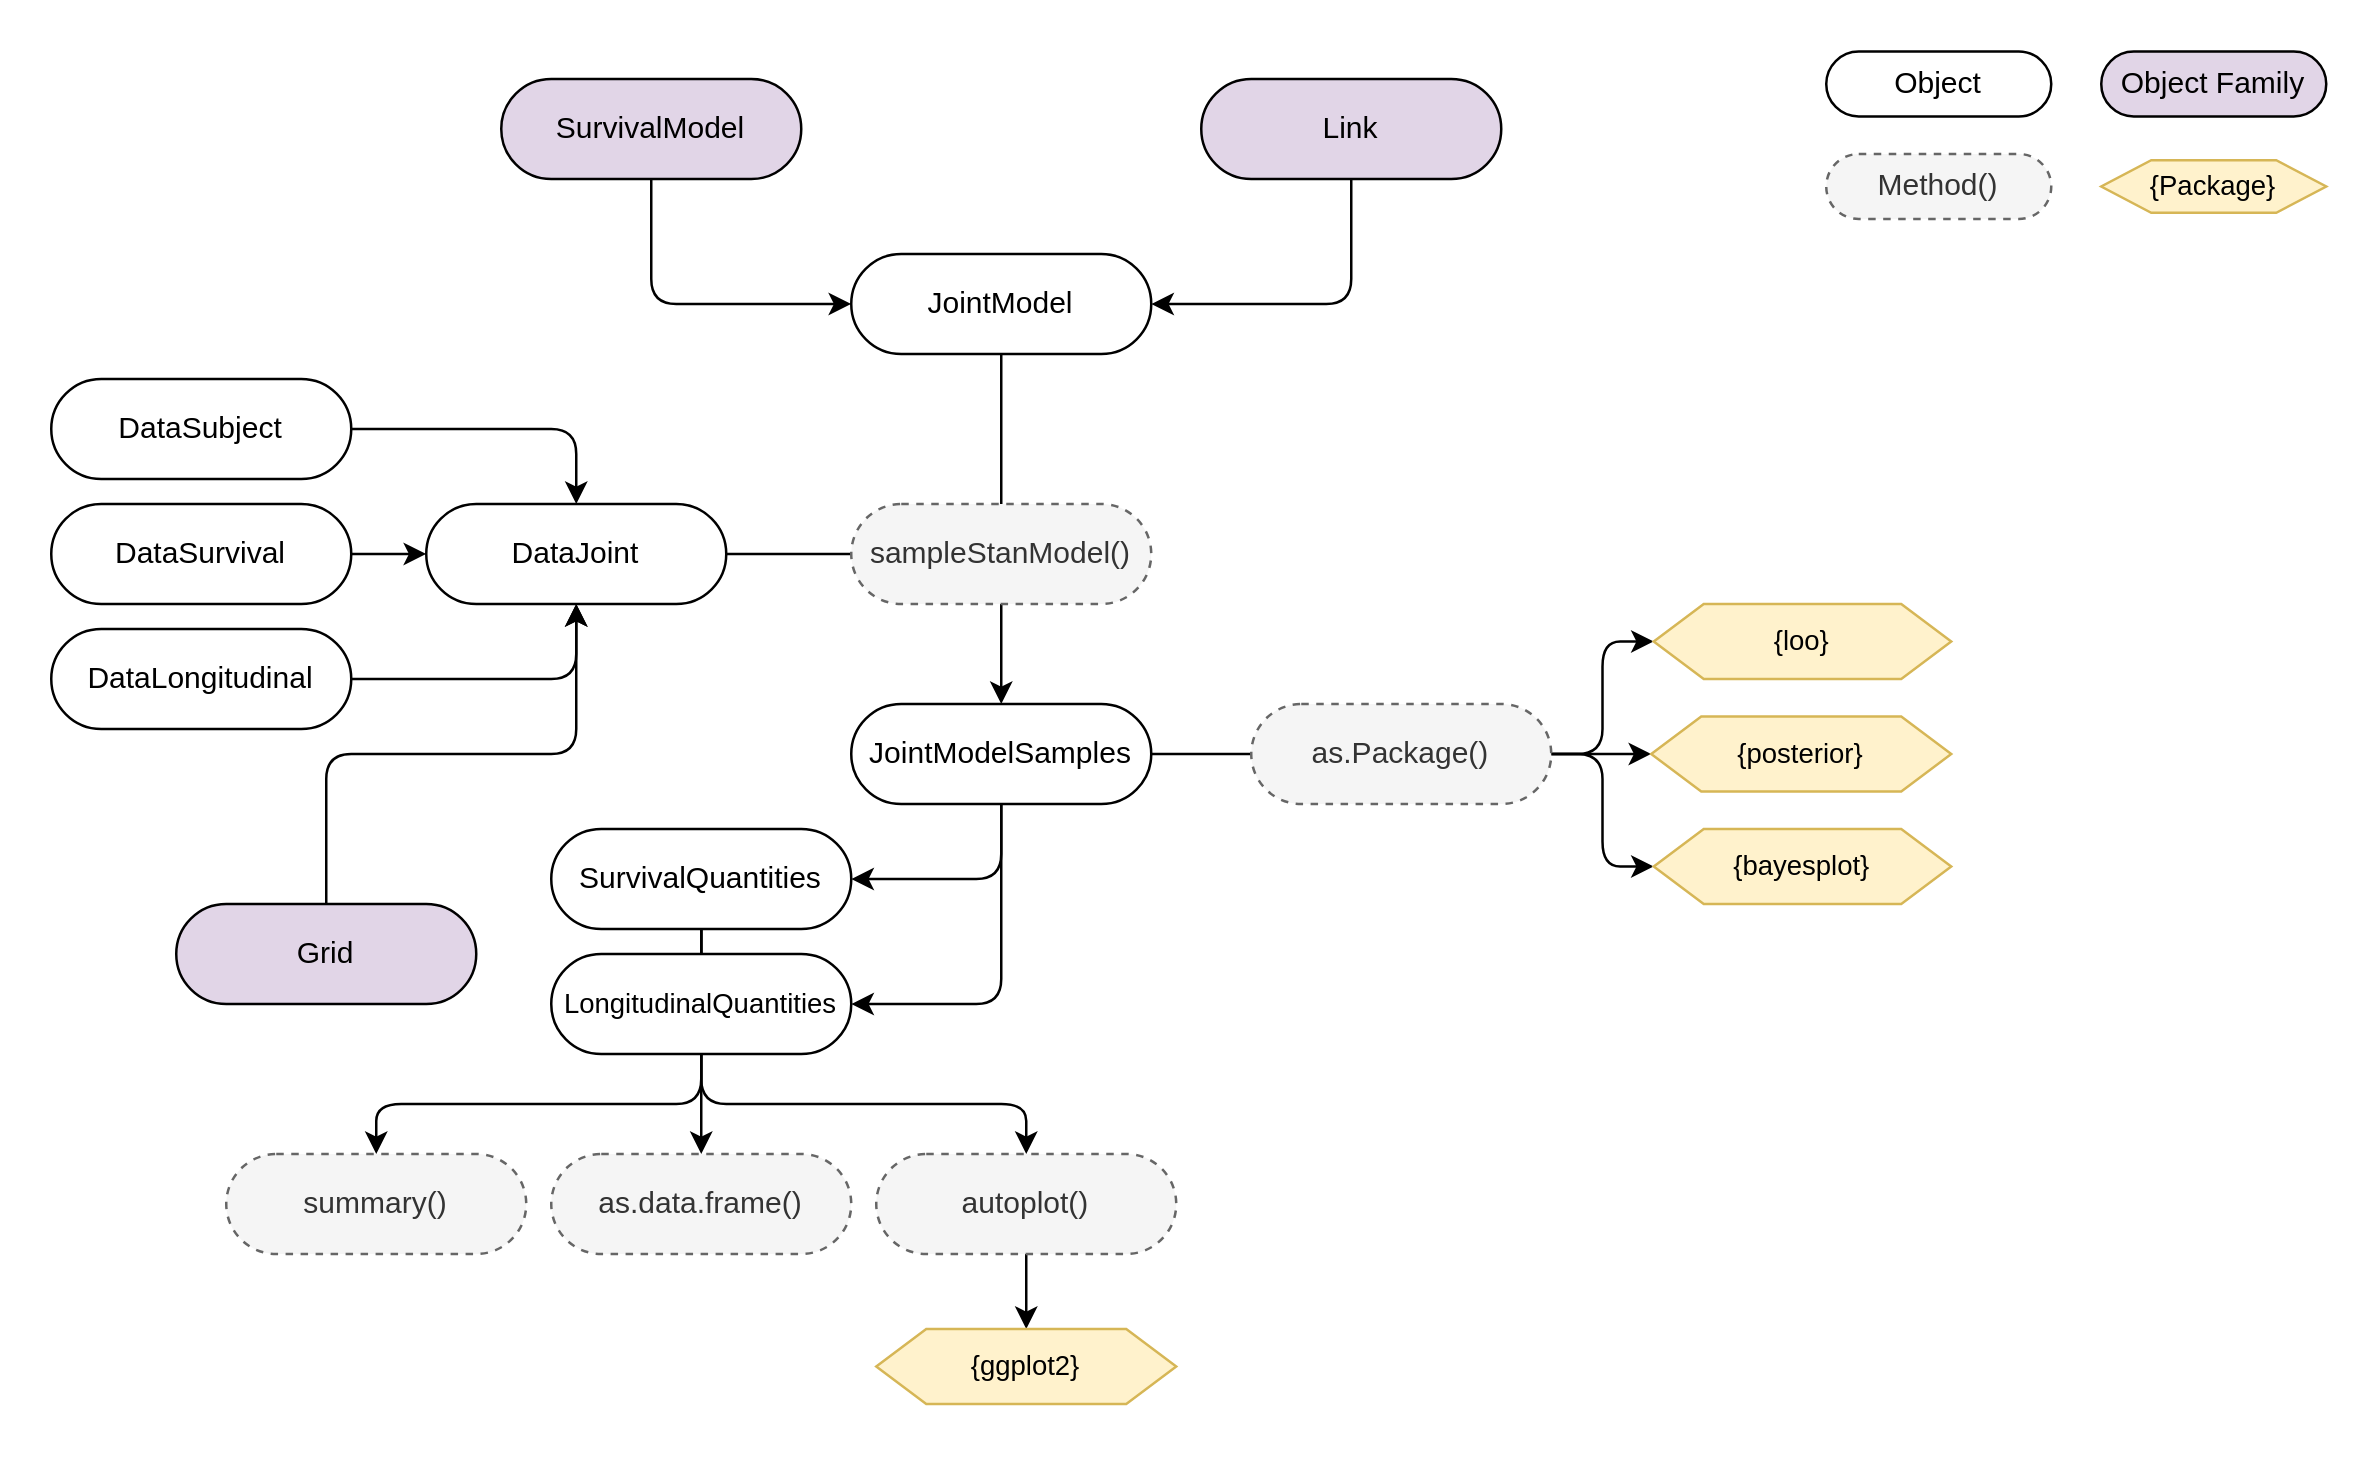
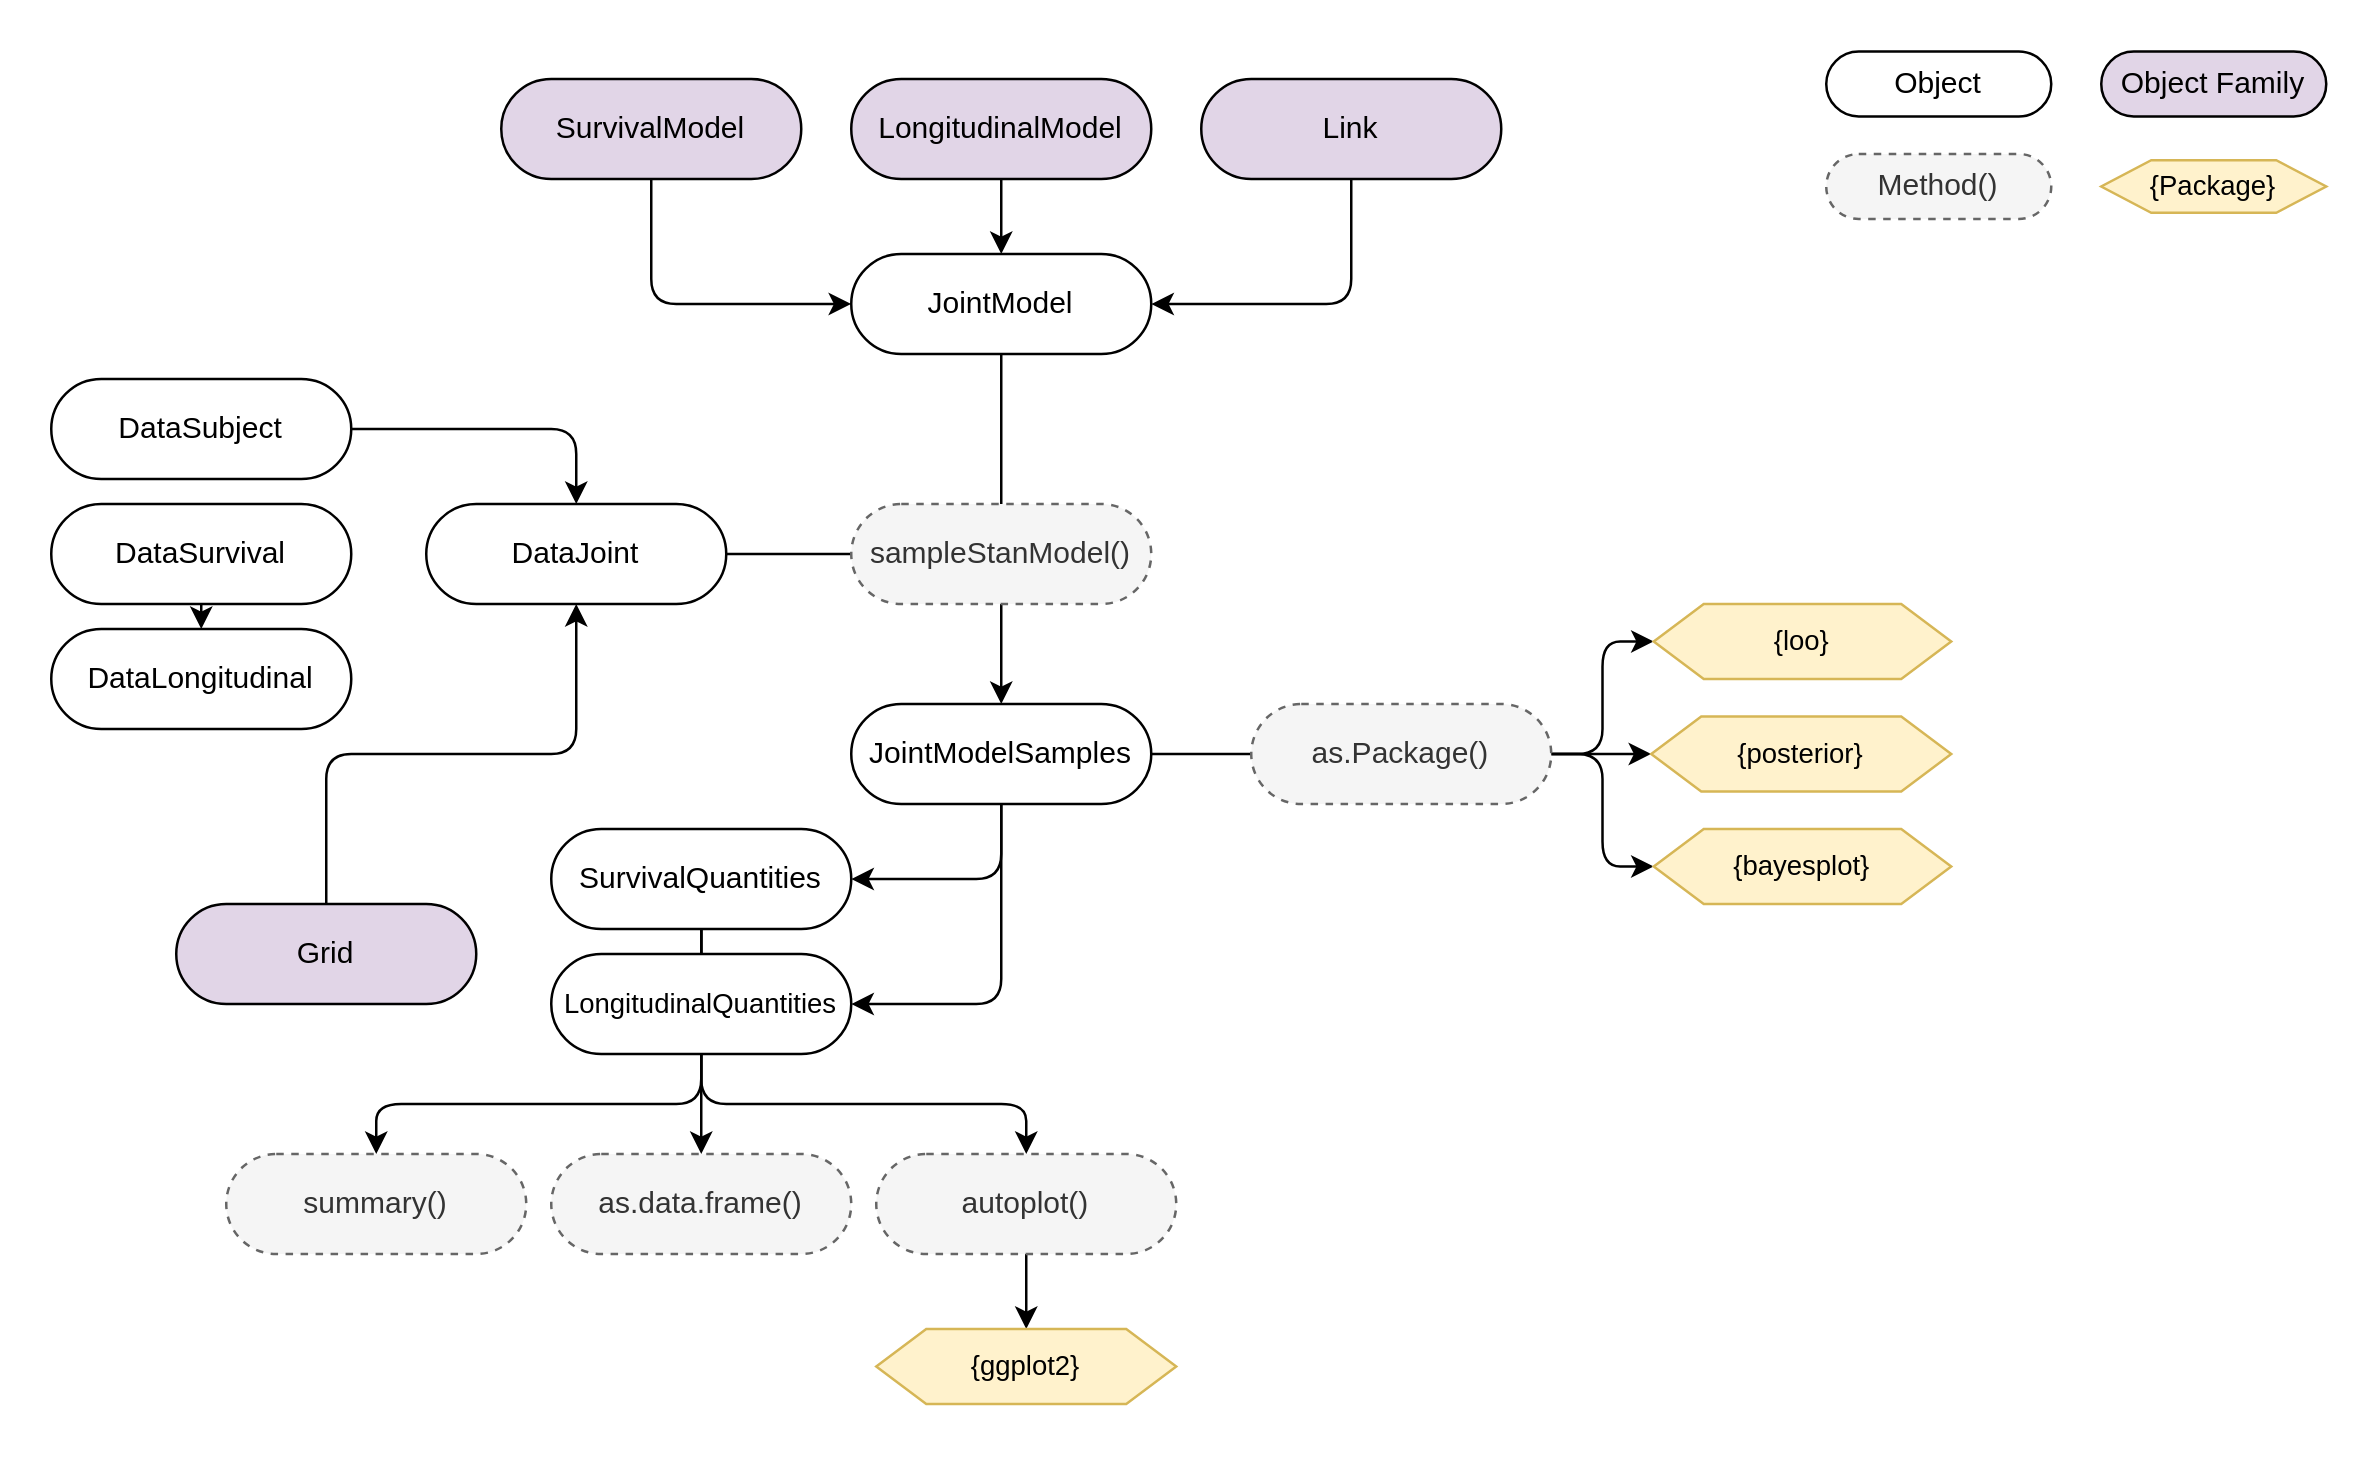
none -> (1001, 129)
none -> (1001, 208)
(380, 554) -> (201, 619)
(460, 679) -> none
